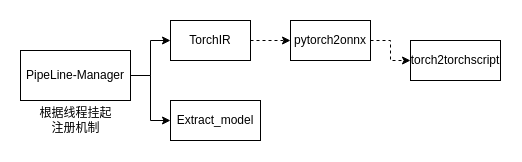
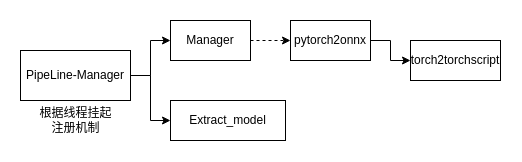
(211, 41) -> (211, 41)
(391, 48) -> (391, 48)
(216, 121) -> (228, 121)
